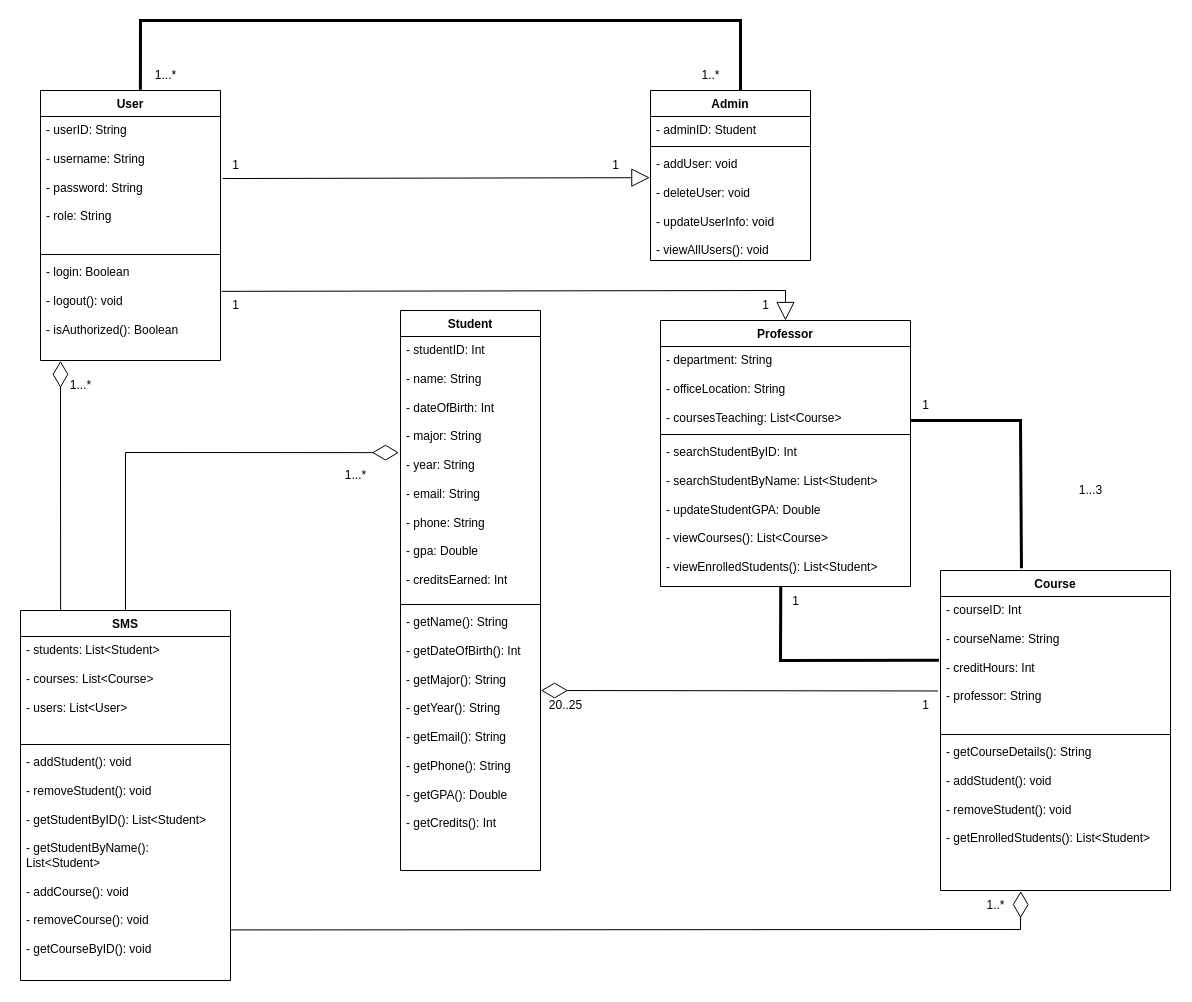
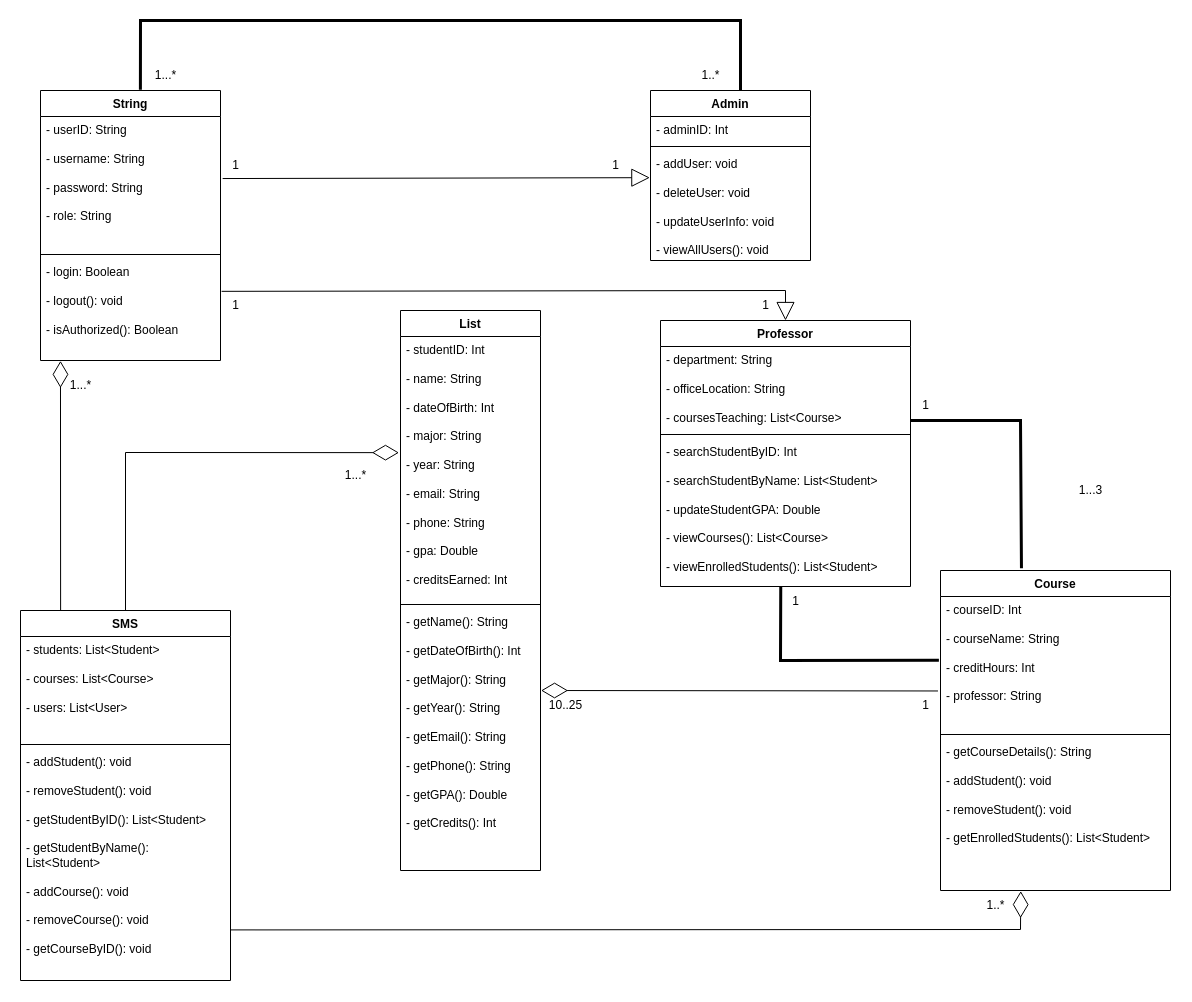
(131, 105) -> (131, 105)
(711, 131) -> (697, 131)
(471, 325) -> (471, 325)
(566, 706) -> (566, 706)
